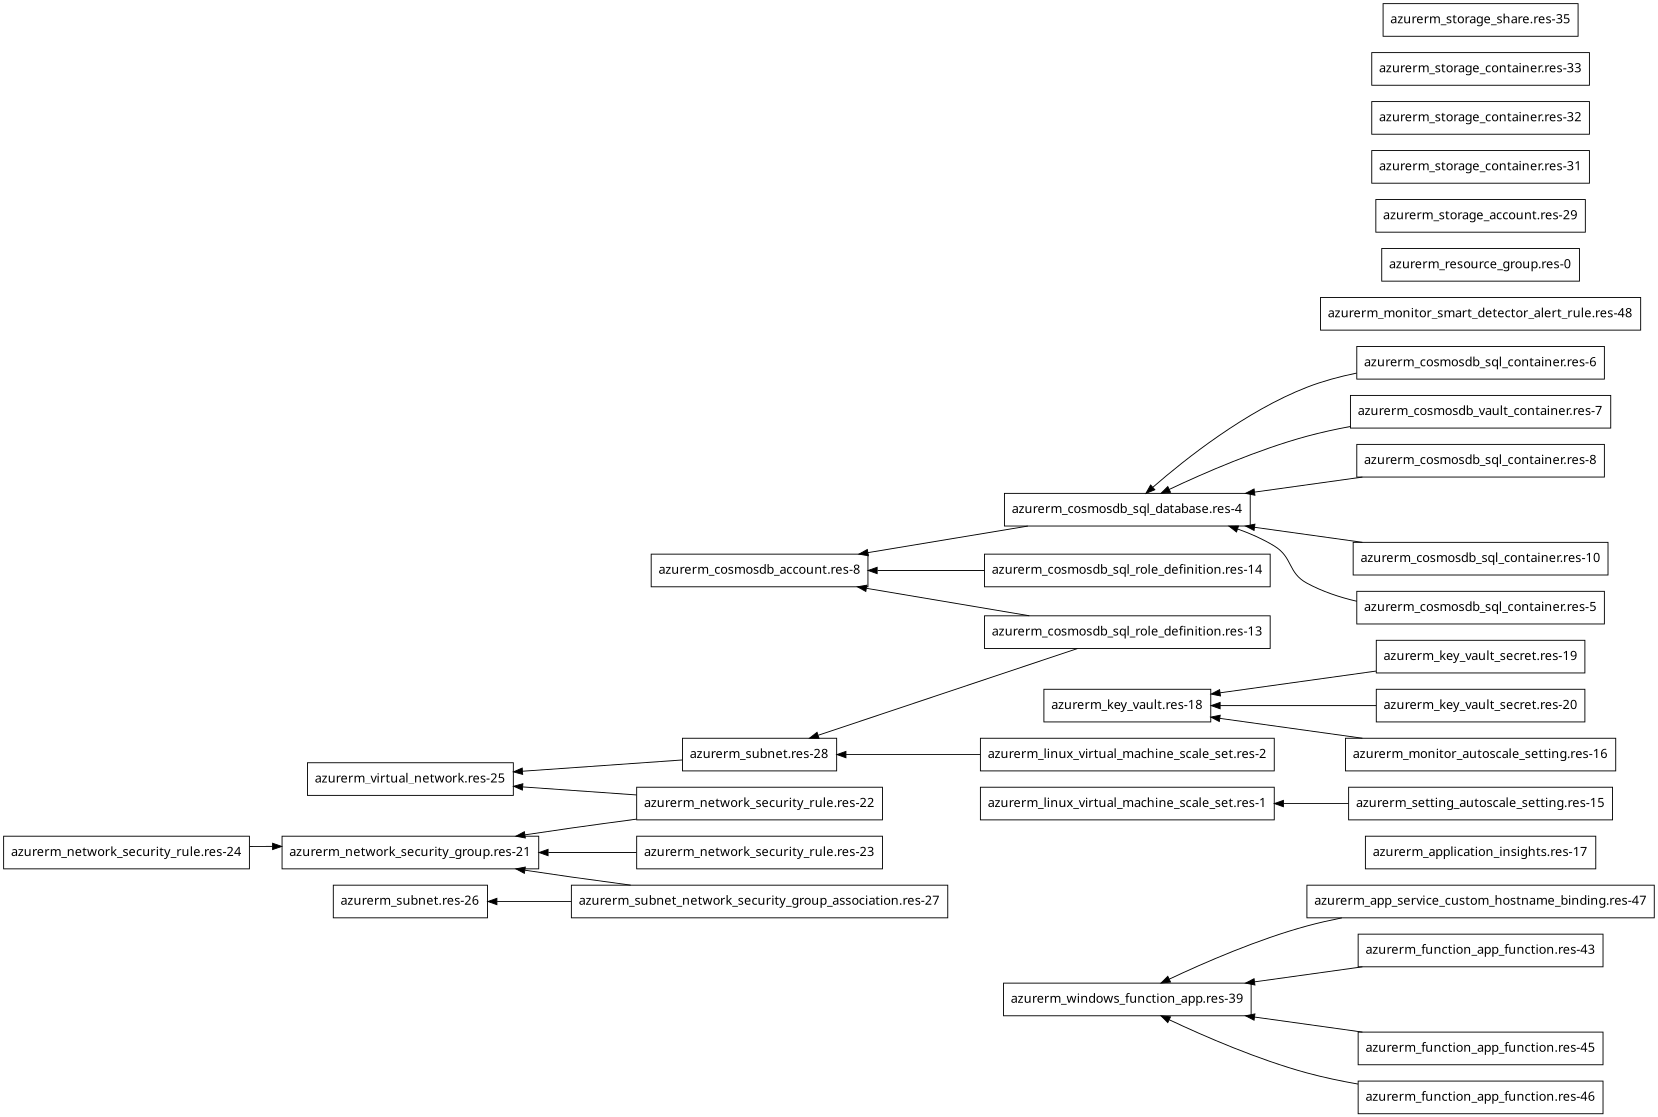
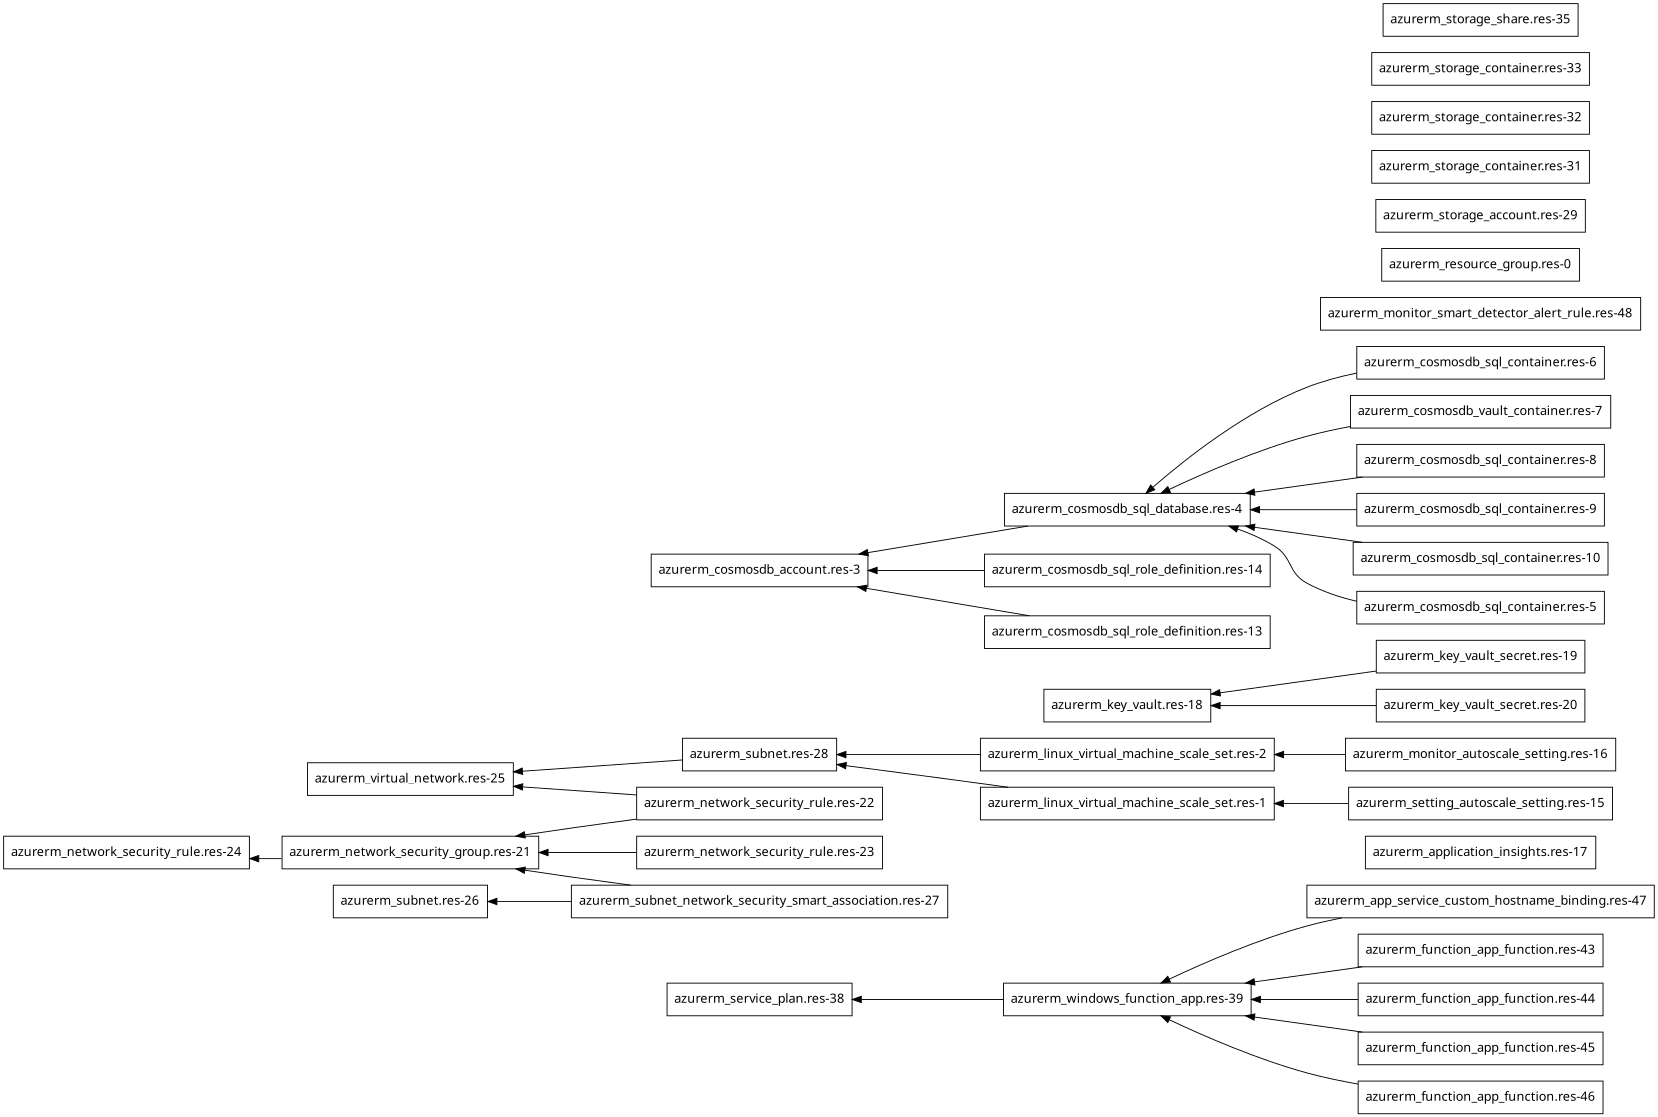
none -> (1481, 510)
(760, 570) -> (760, 570)
(948, 692) -> (927, 776)
(1291, 728) -> (1314, 755)
(261, 846) -> (270, 859)
(760, 902) -> (760, 902)
none -> (760, 999)
none -> (1481, 999)
